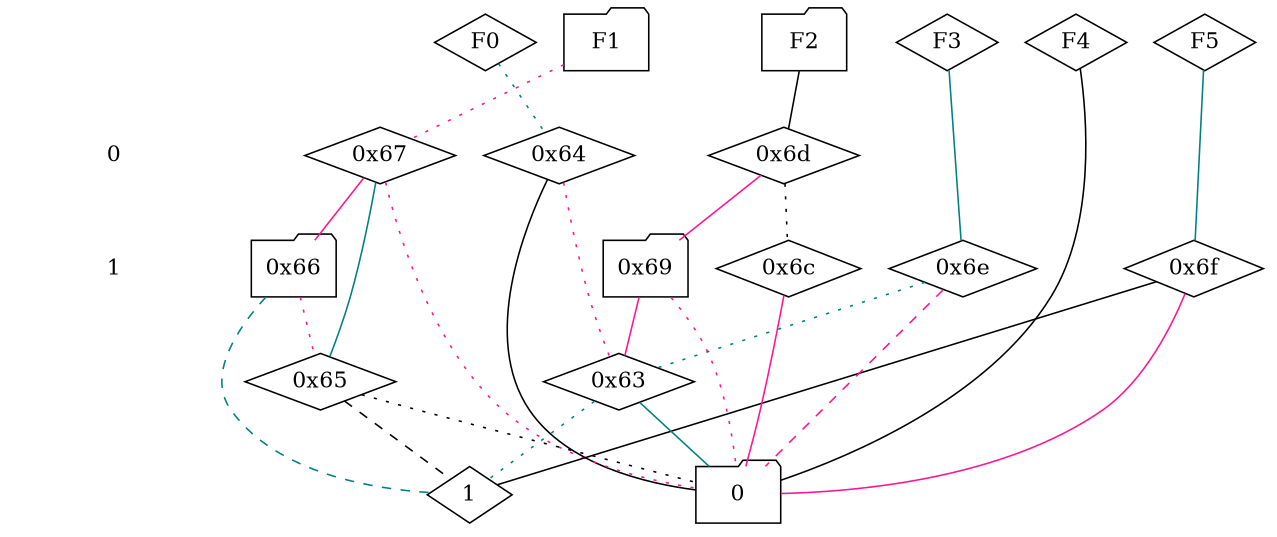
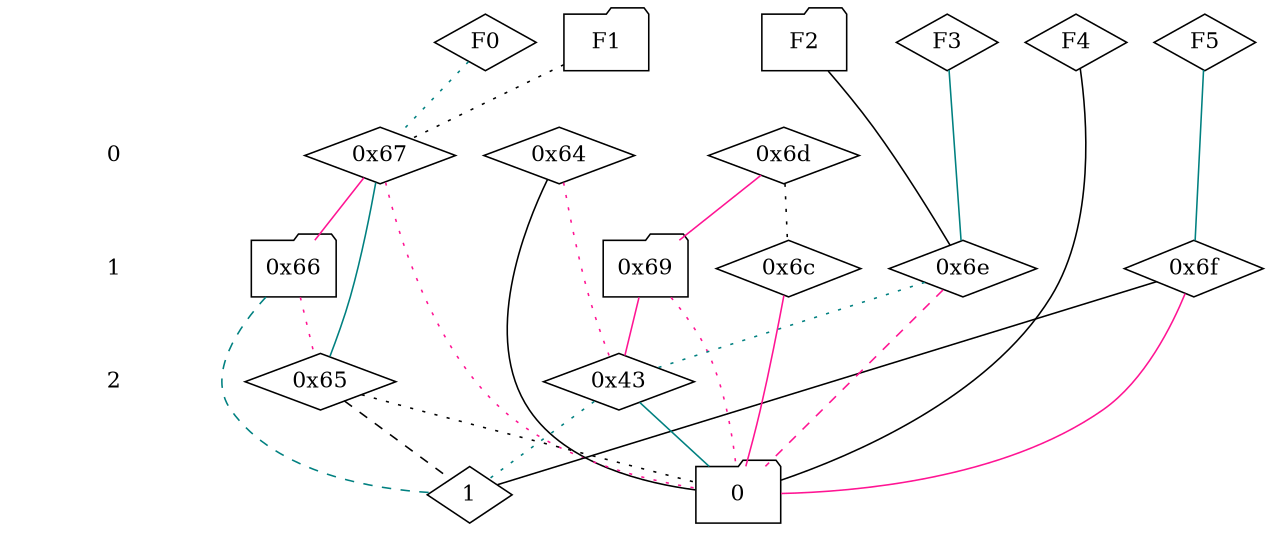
(522, 98) -> (434, 98)
(794, 100) -> (893, 155)
(488, 102) -> (488, 102)
none -> (115, 382)
(619, 382) -> (619, 382)
